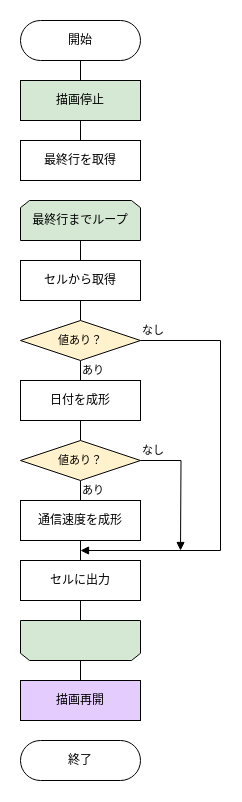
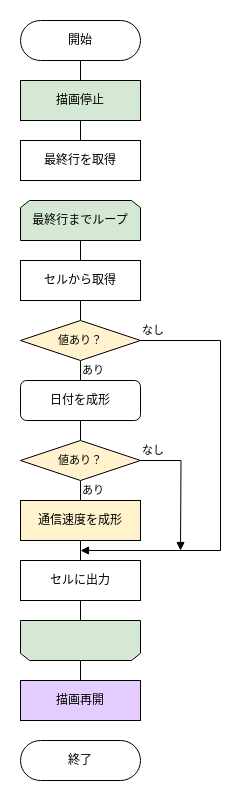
(81, 401) -> (81, 401)
(81, 521) -> (81, 521)
